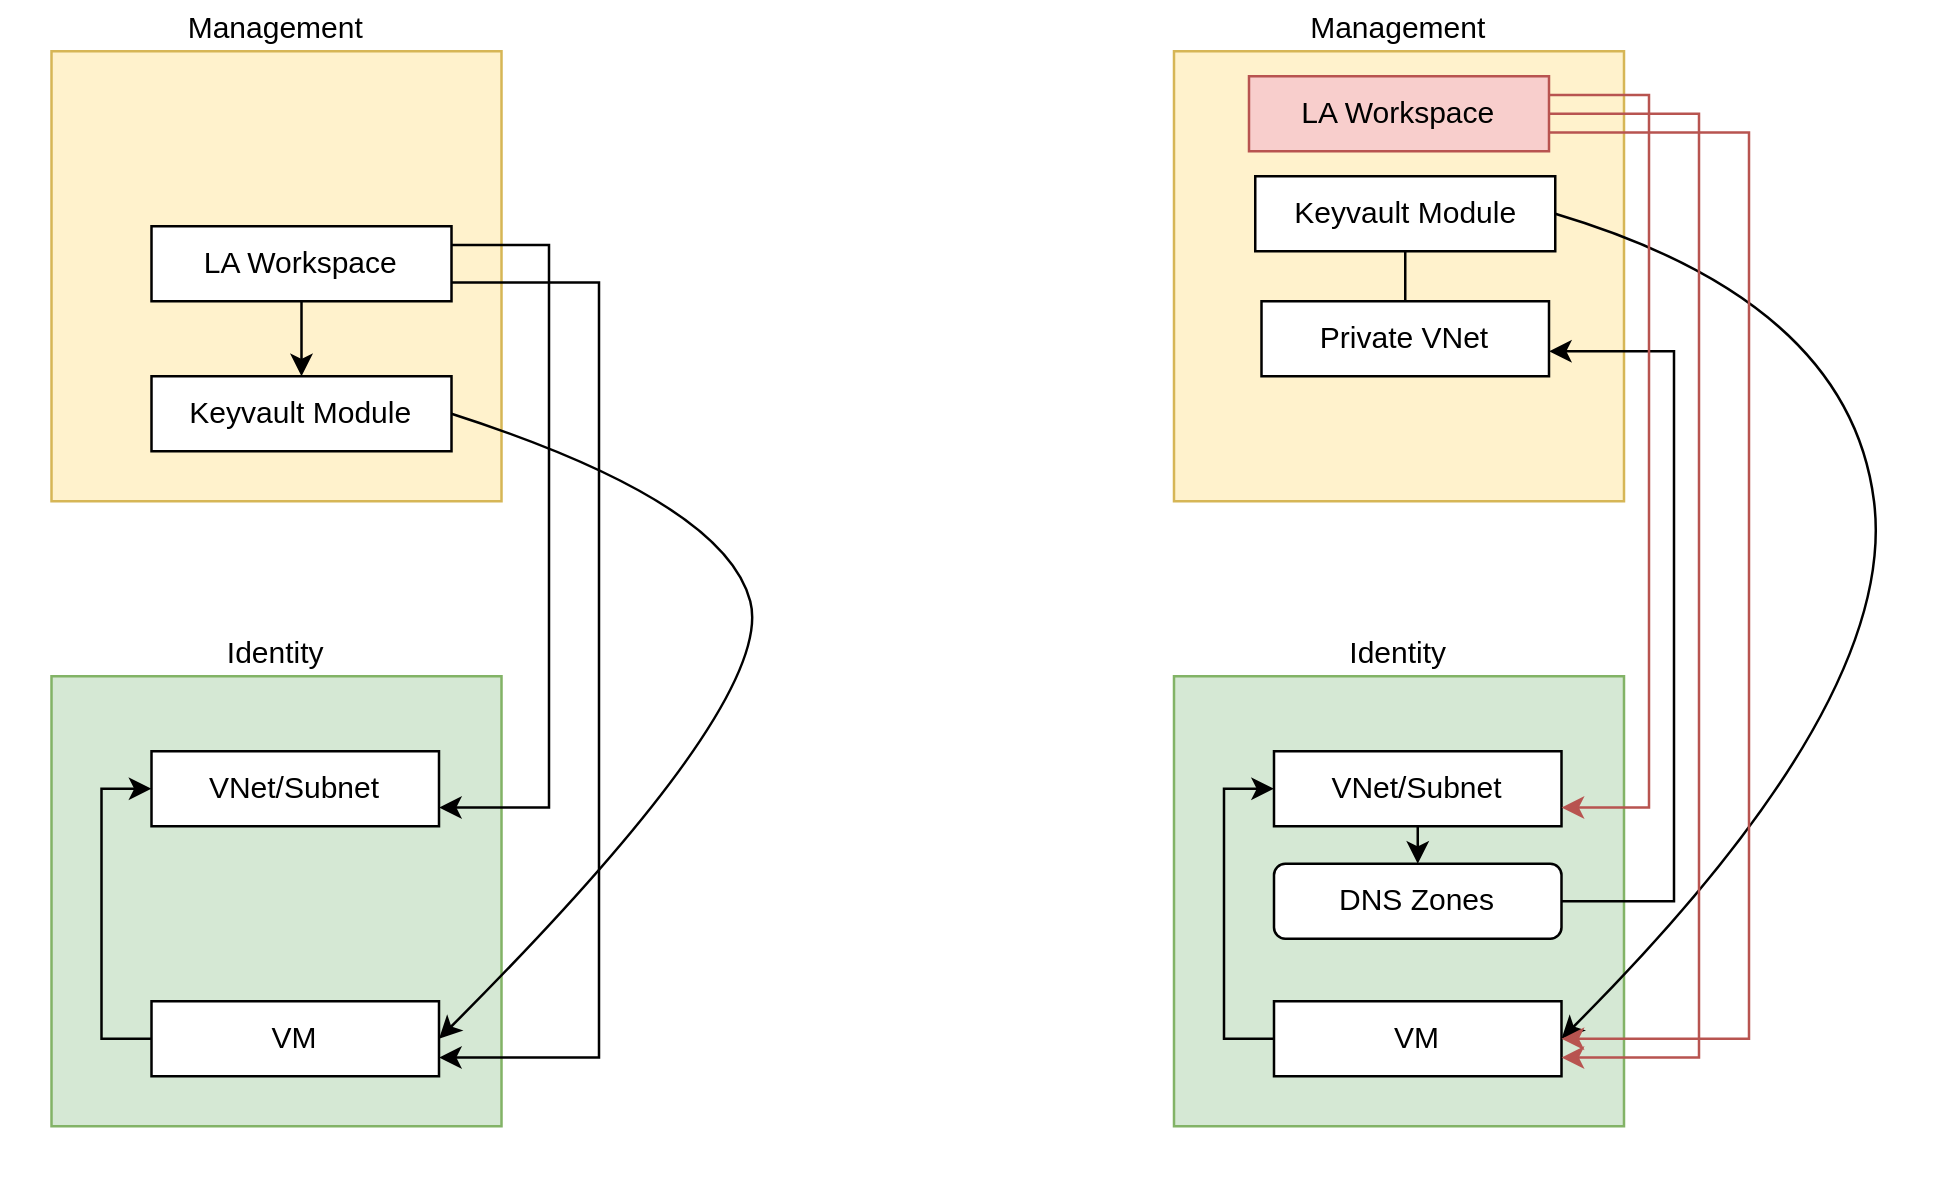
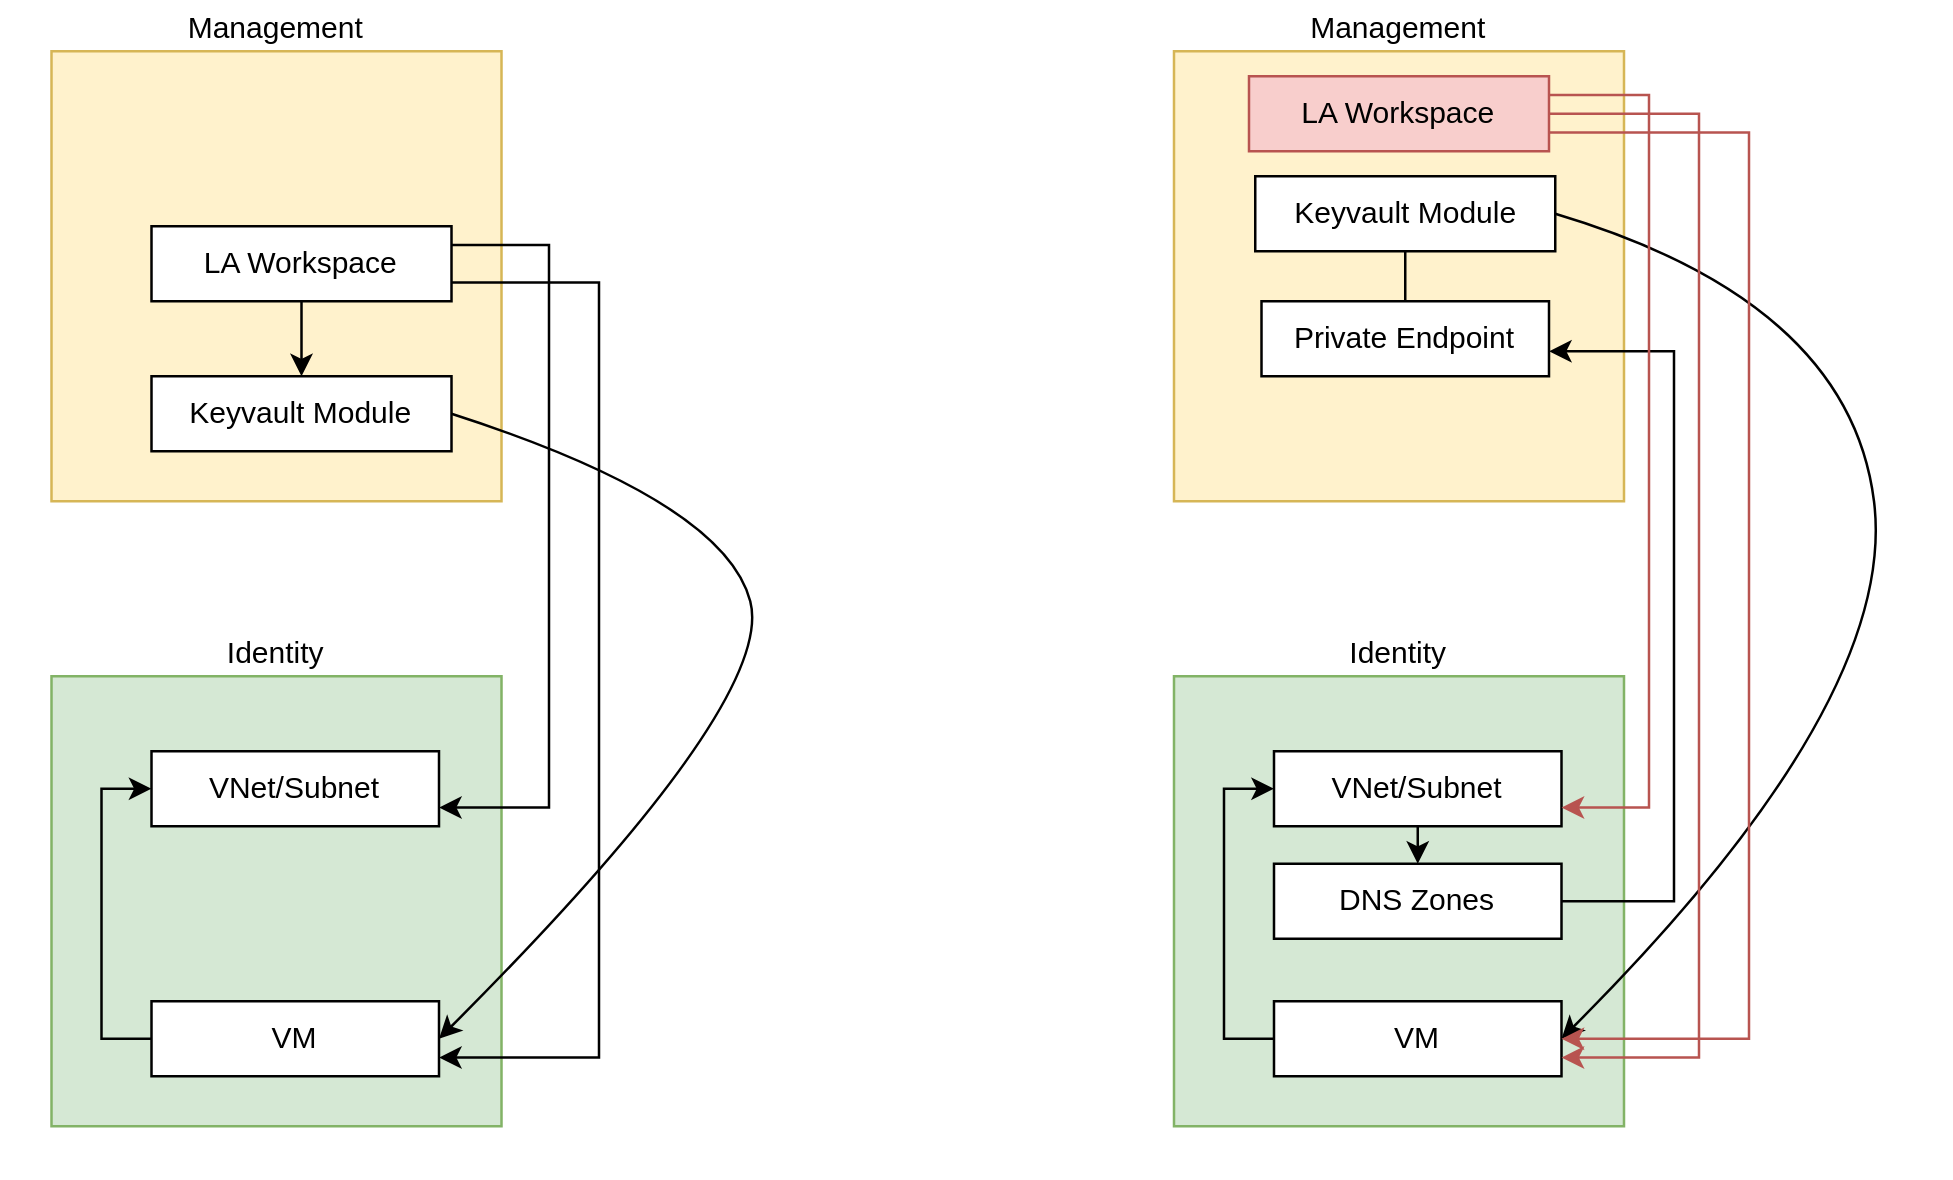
(1405, 339) -> (1405, 339)
(1418, 901) -> (1418, 901)
